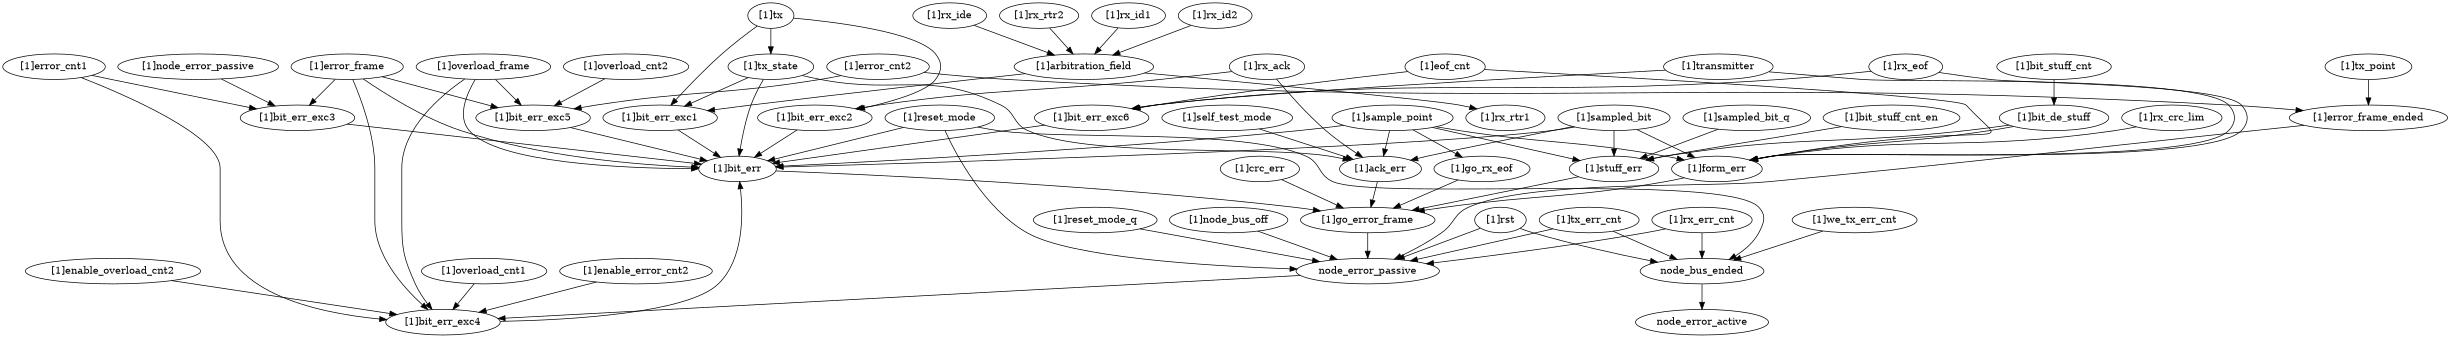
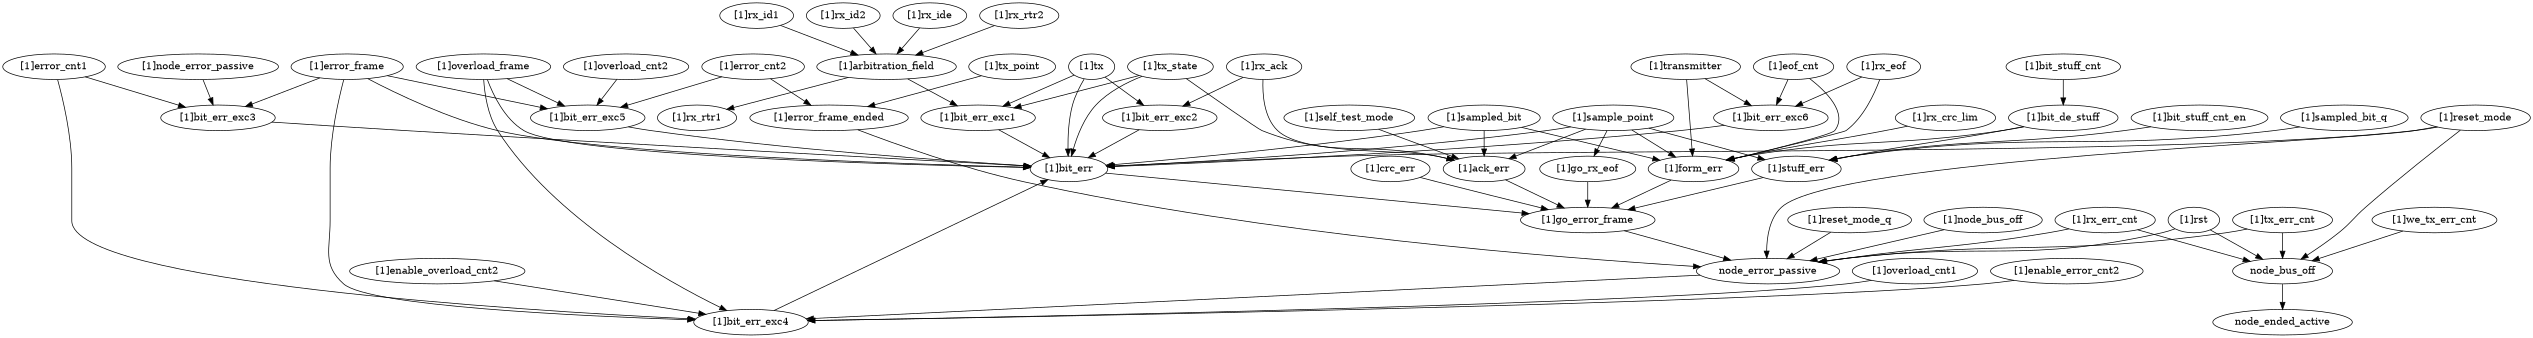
(771, 38) -> (1071, 113)
(1614, 140) -> none
(1702, 271) -> (2283, 271)
(1702, 322) -> (2283, 322)
